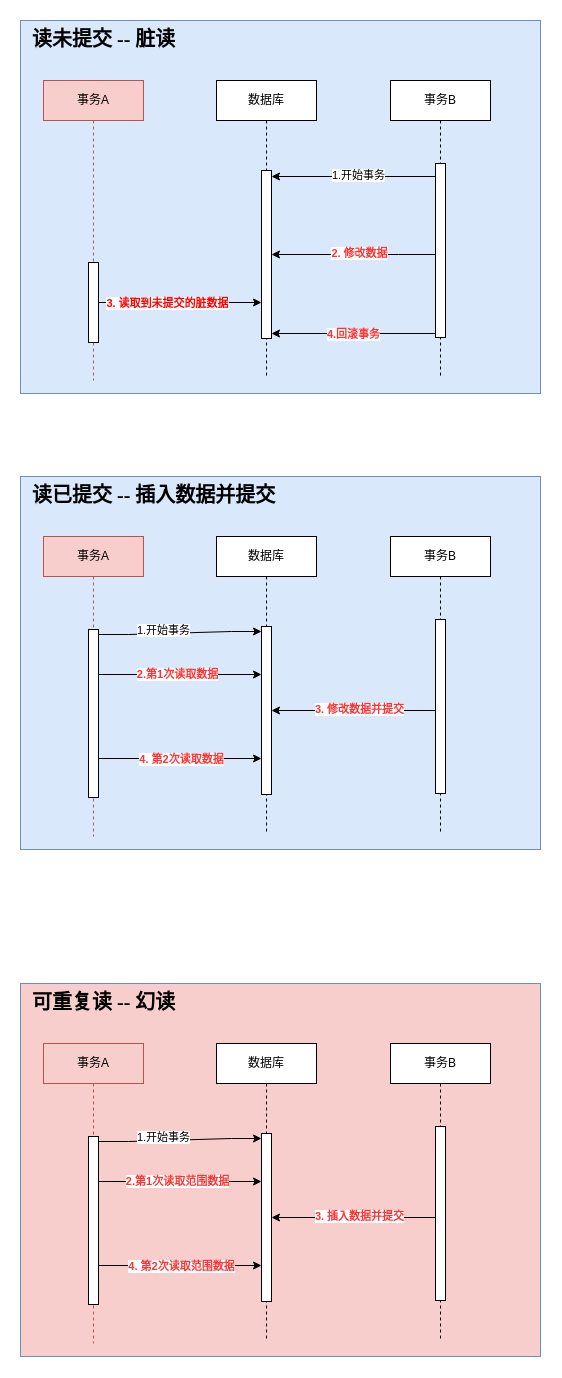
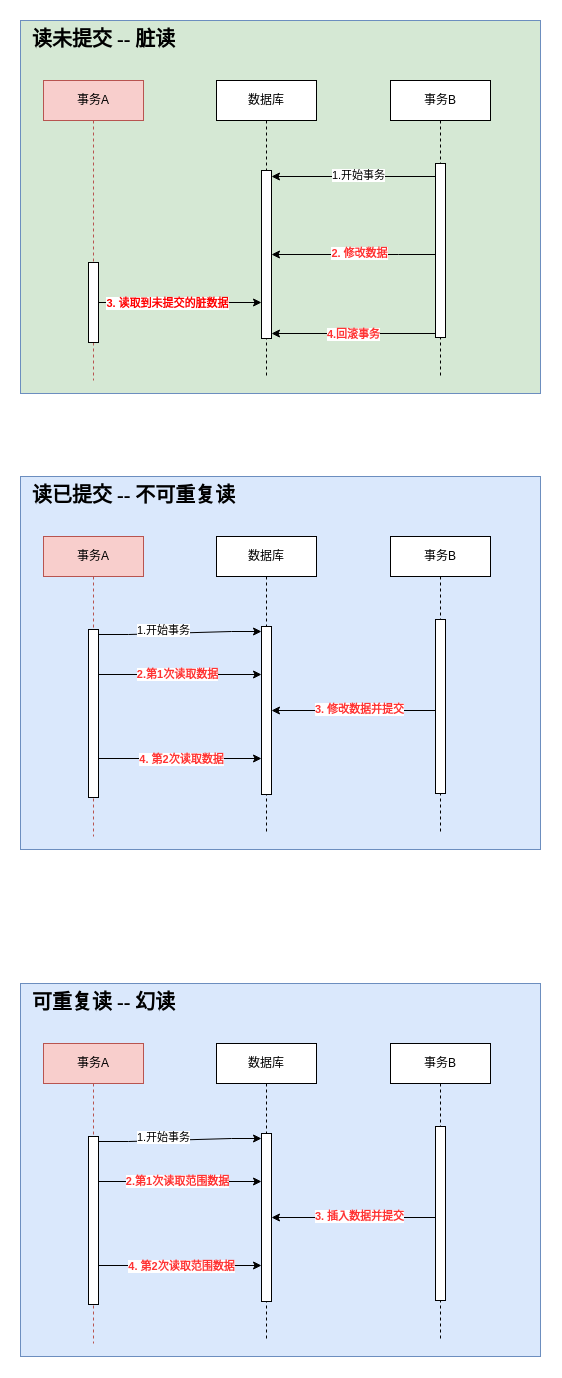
(69, 35) -> (69, 35)
(99, 491) -> (87, 491)
(69, 998) -> (69, 998)
